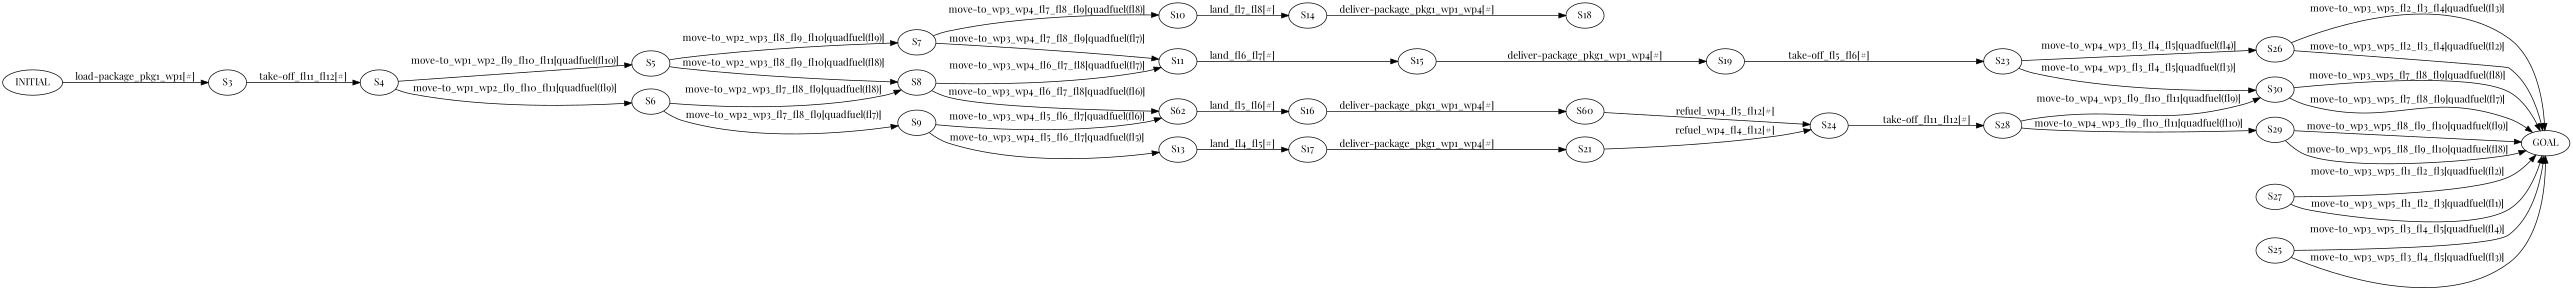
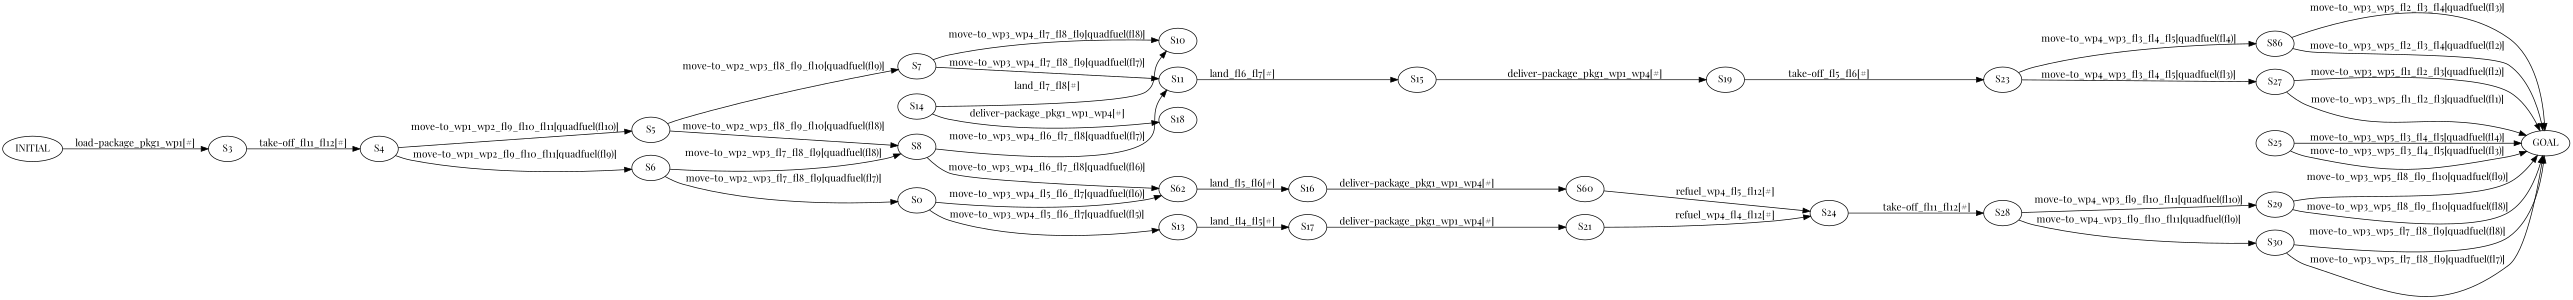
(1239, 16) -> (1061, 103)
(2275, 49) -> (2275, 44)
(2133, 87) -> (2135, 81)
(917, 123) -> (917, 200)
